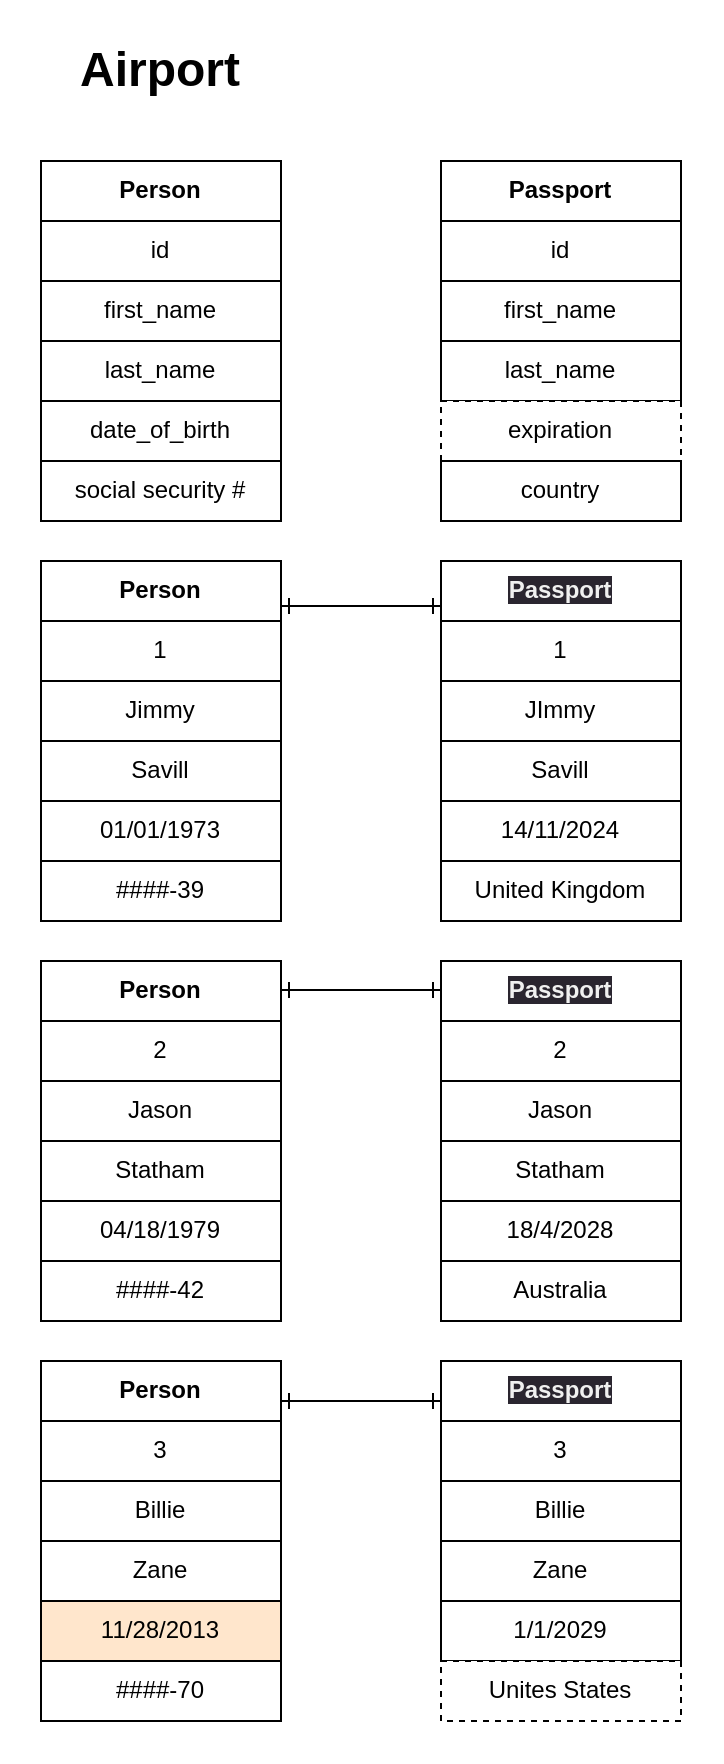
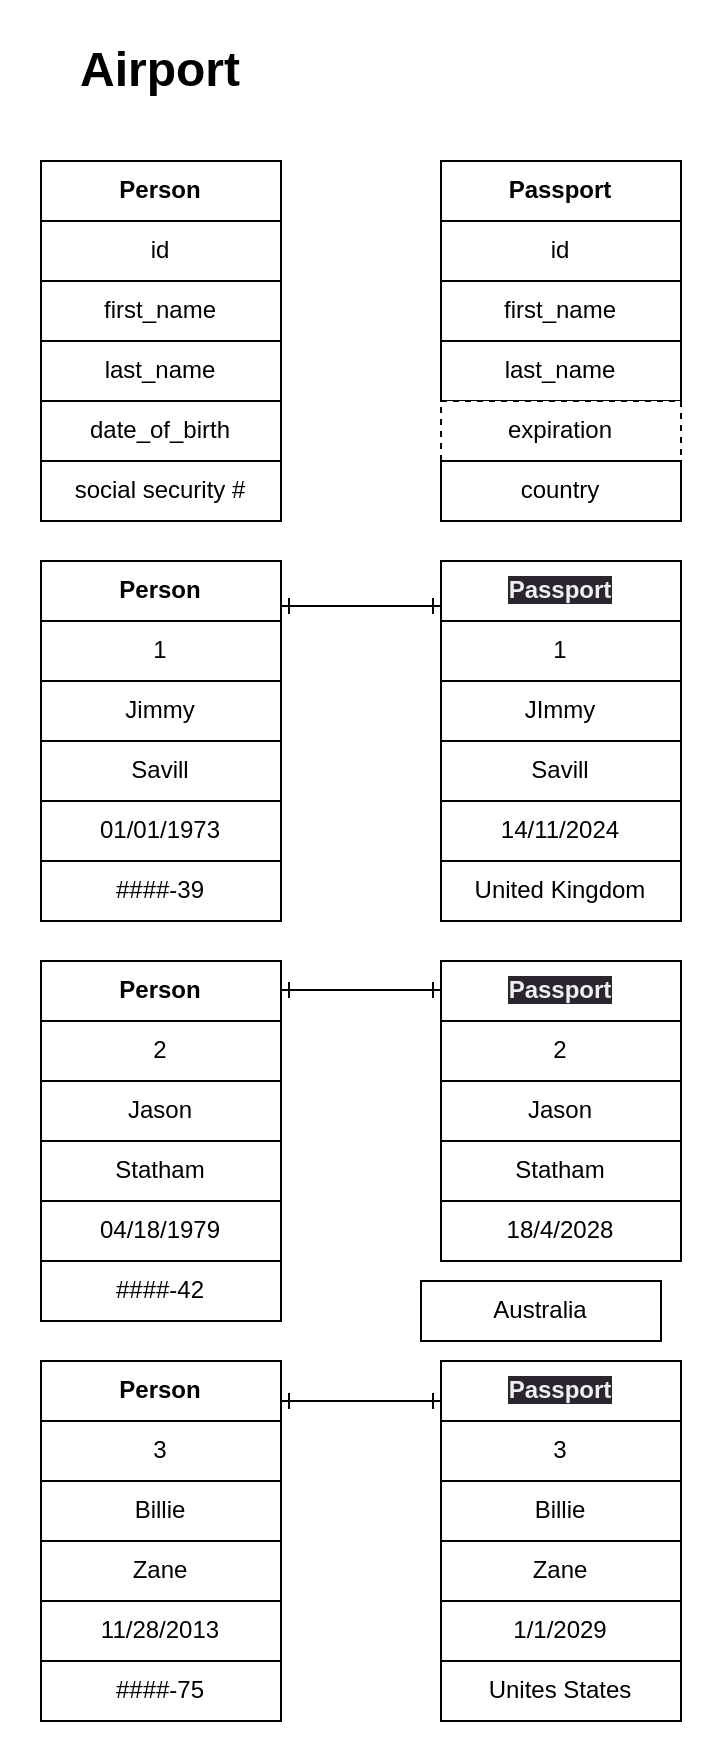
(561, 1291) -> (541, 1311)
(161, 1631) -> (161, 1631)
(161, 1691) -> (161, 1691)
(561, 1691) -> (561, 1691)
